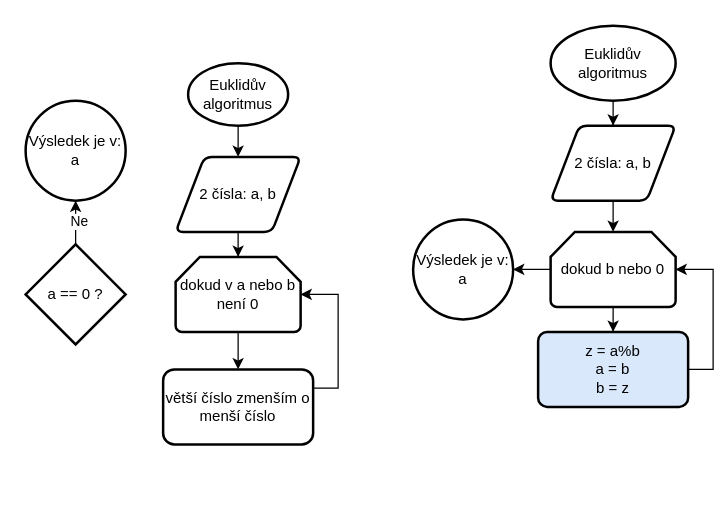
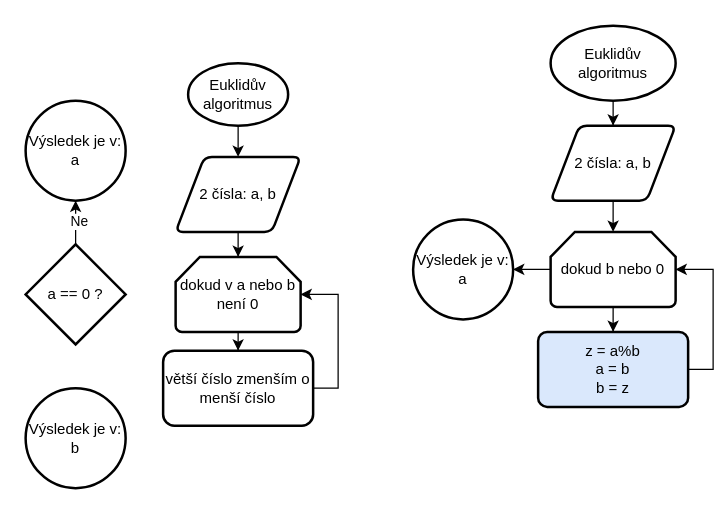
(238, 407) -> (238, 388)
none -> (76, 438)
